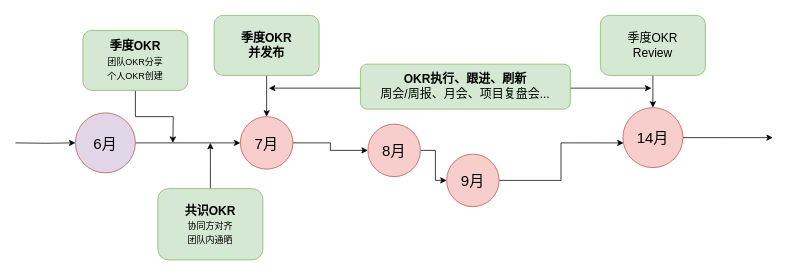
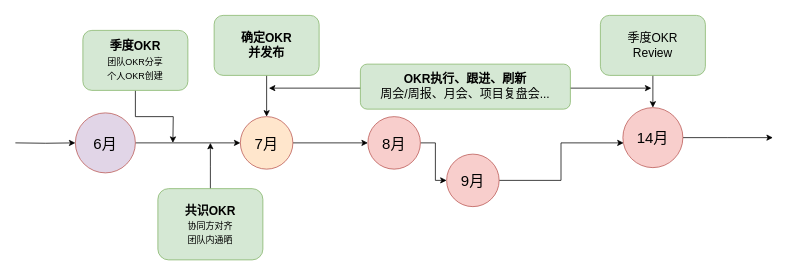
(267, 45) -> (267, 45)
(267, 143) -> (267, 143)
(394, 150) -> (394, 143)
